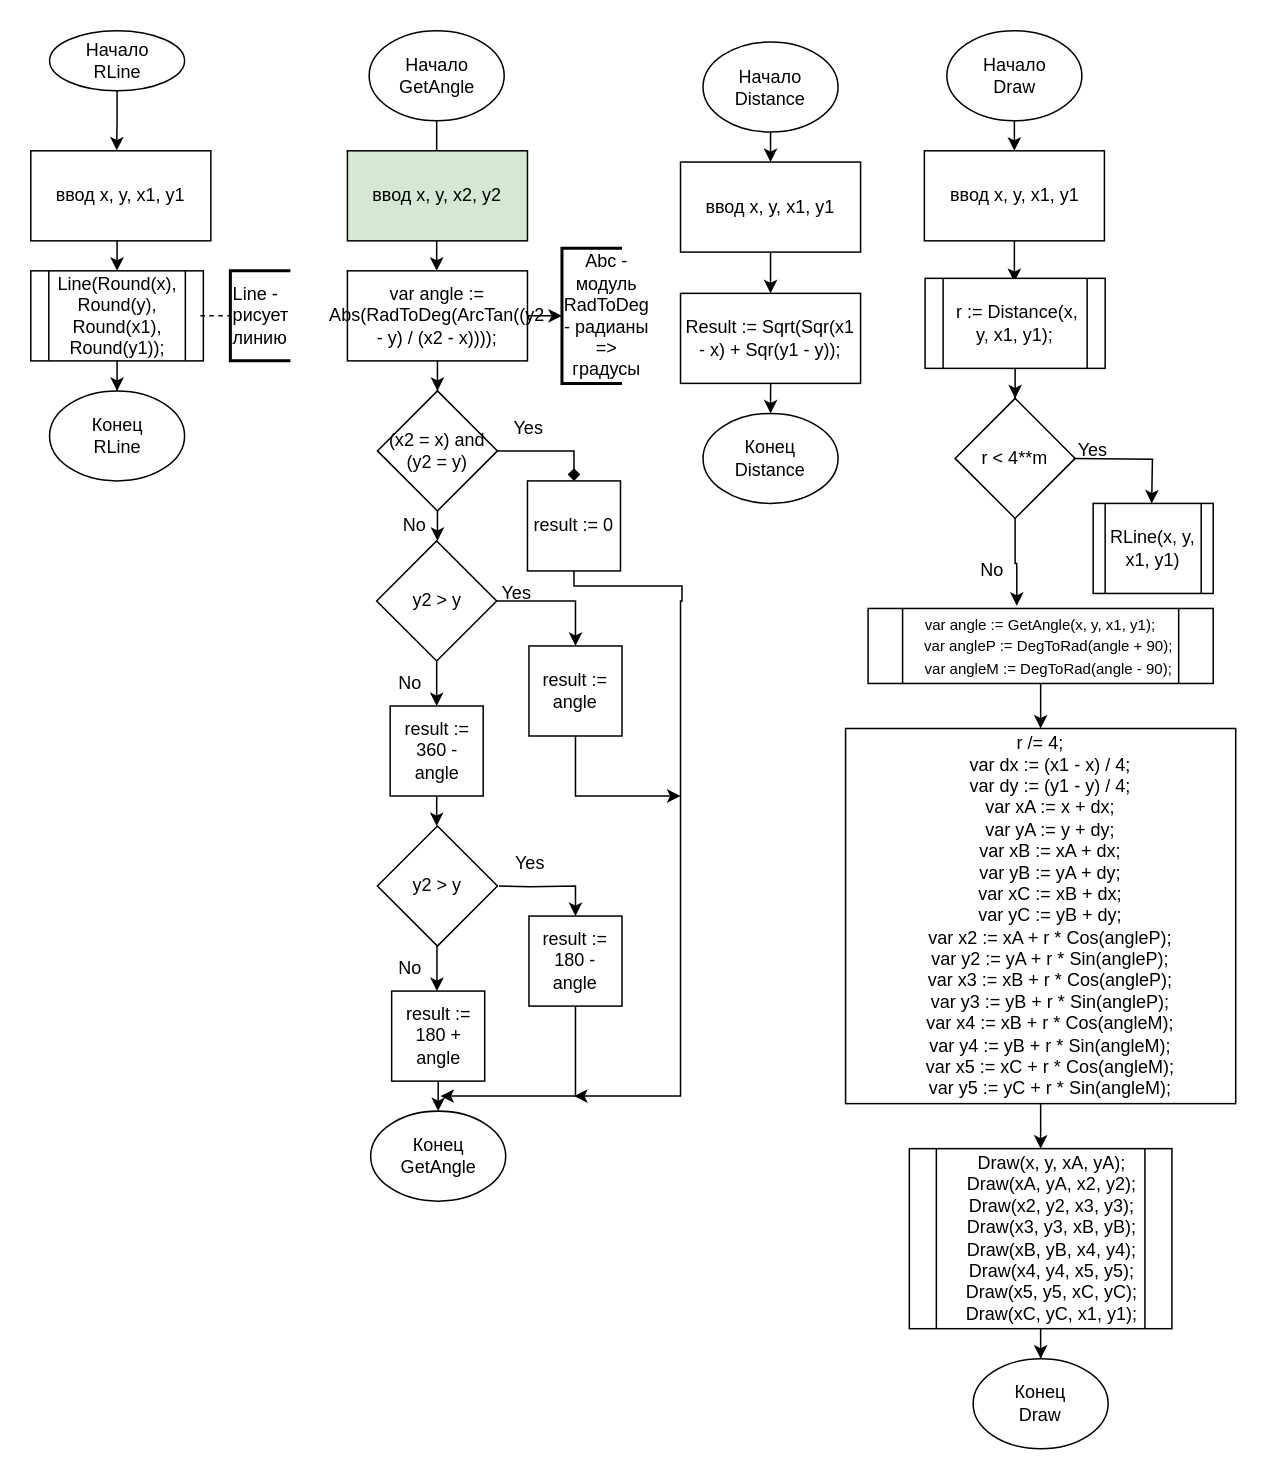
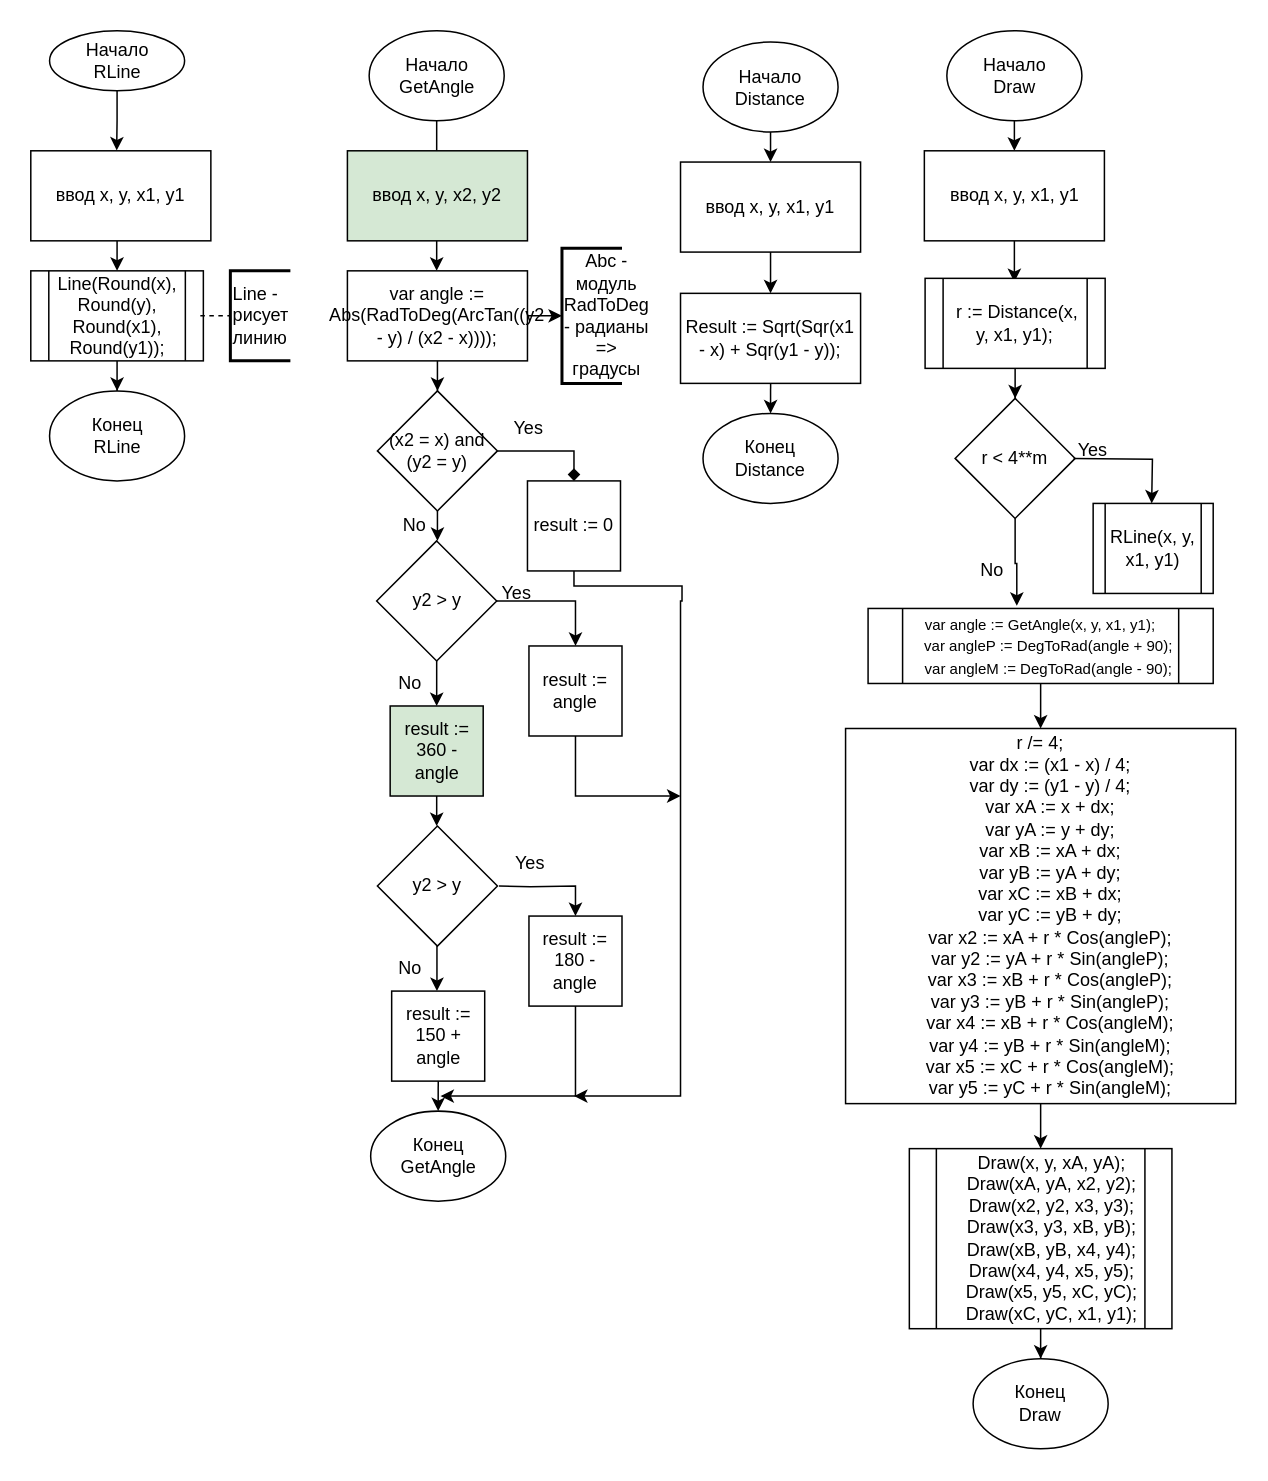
(437, 751) -> (437, 751)
(439, 1036) -> (439, 1036)
